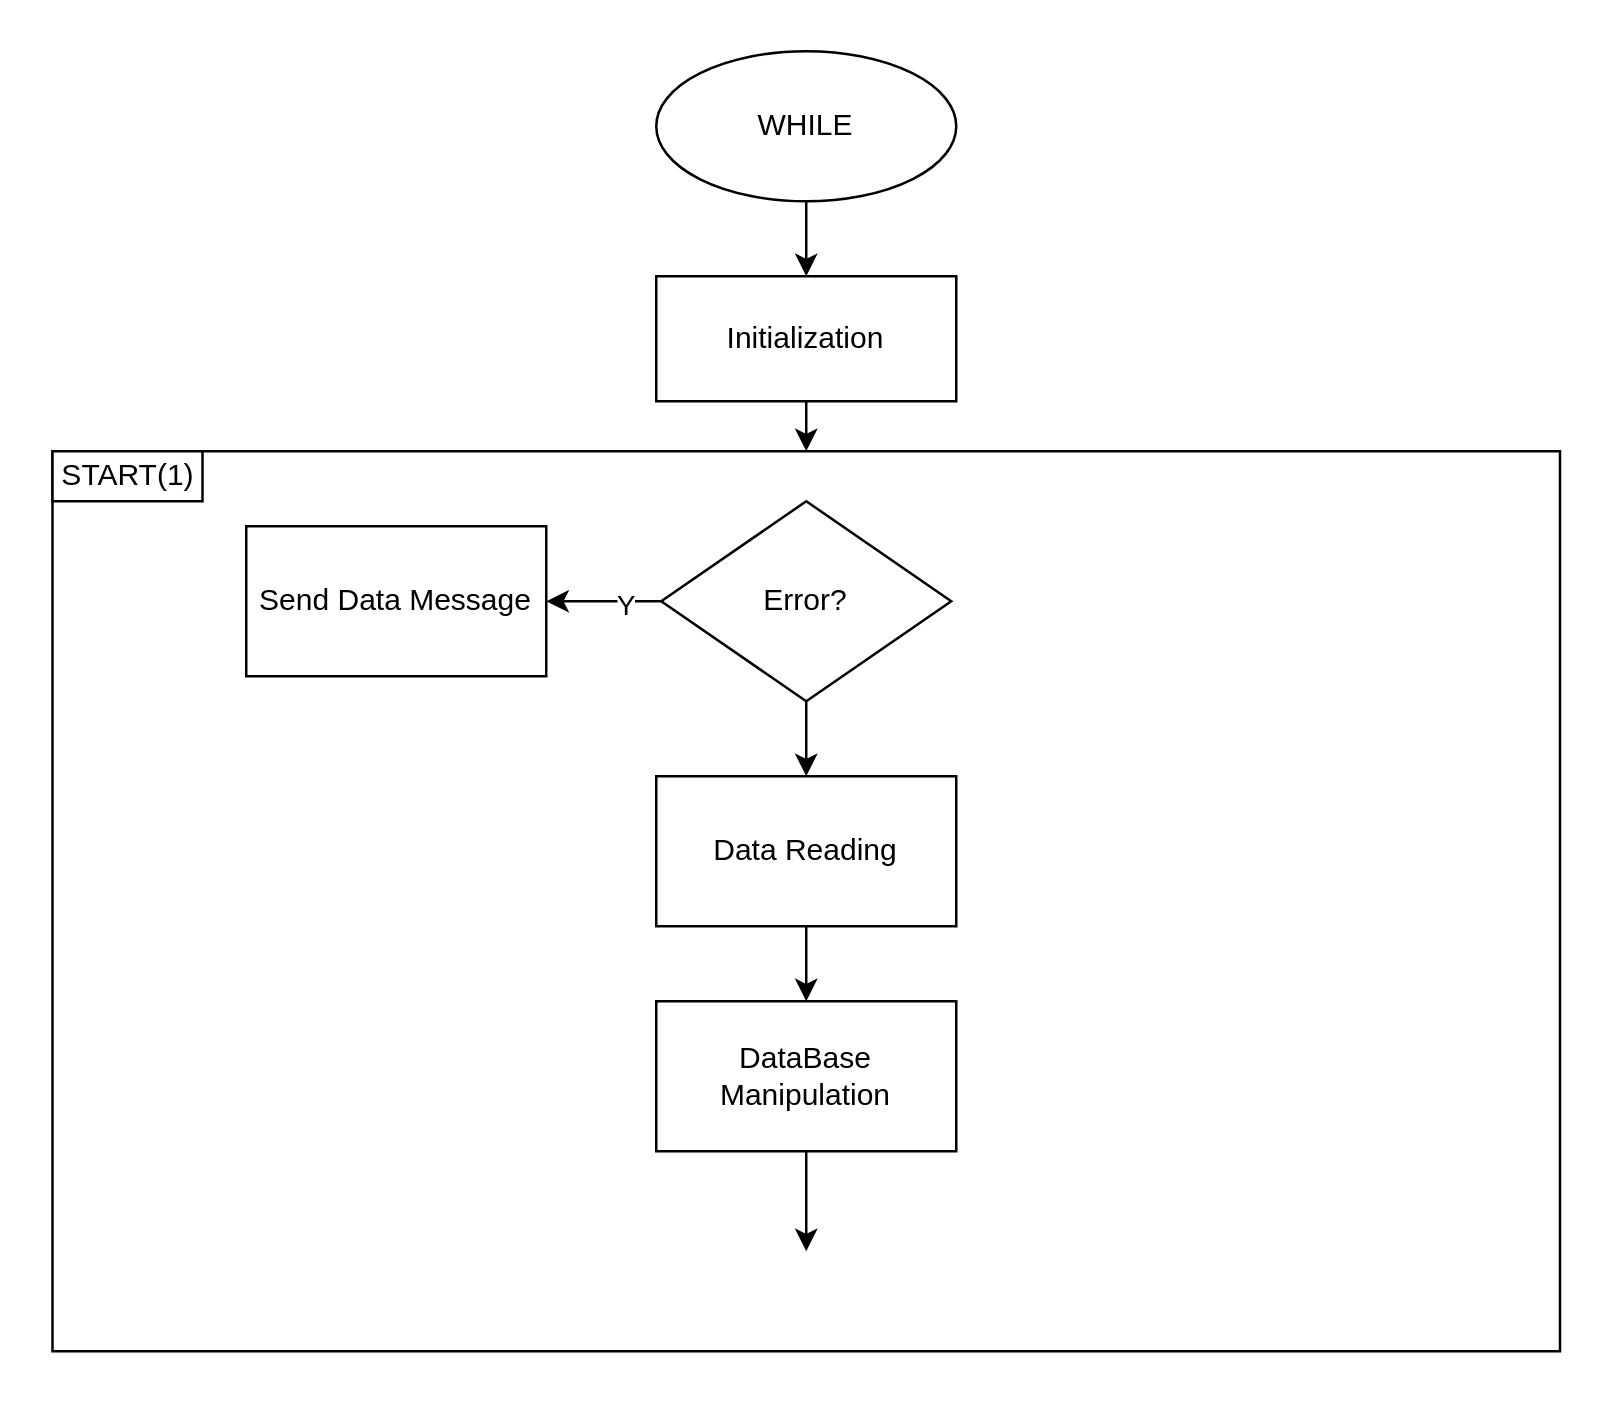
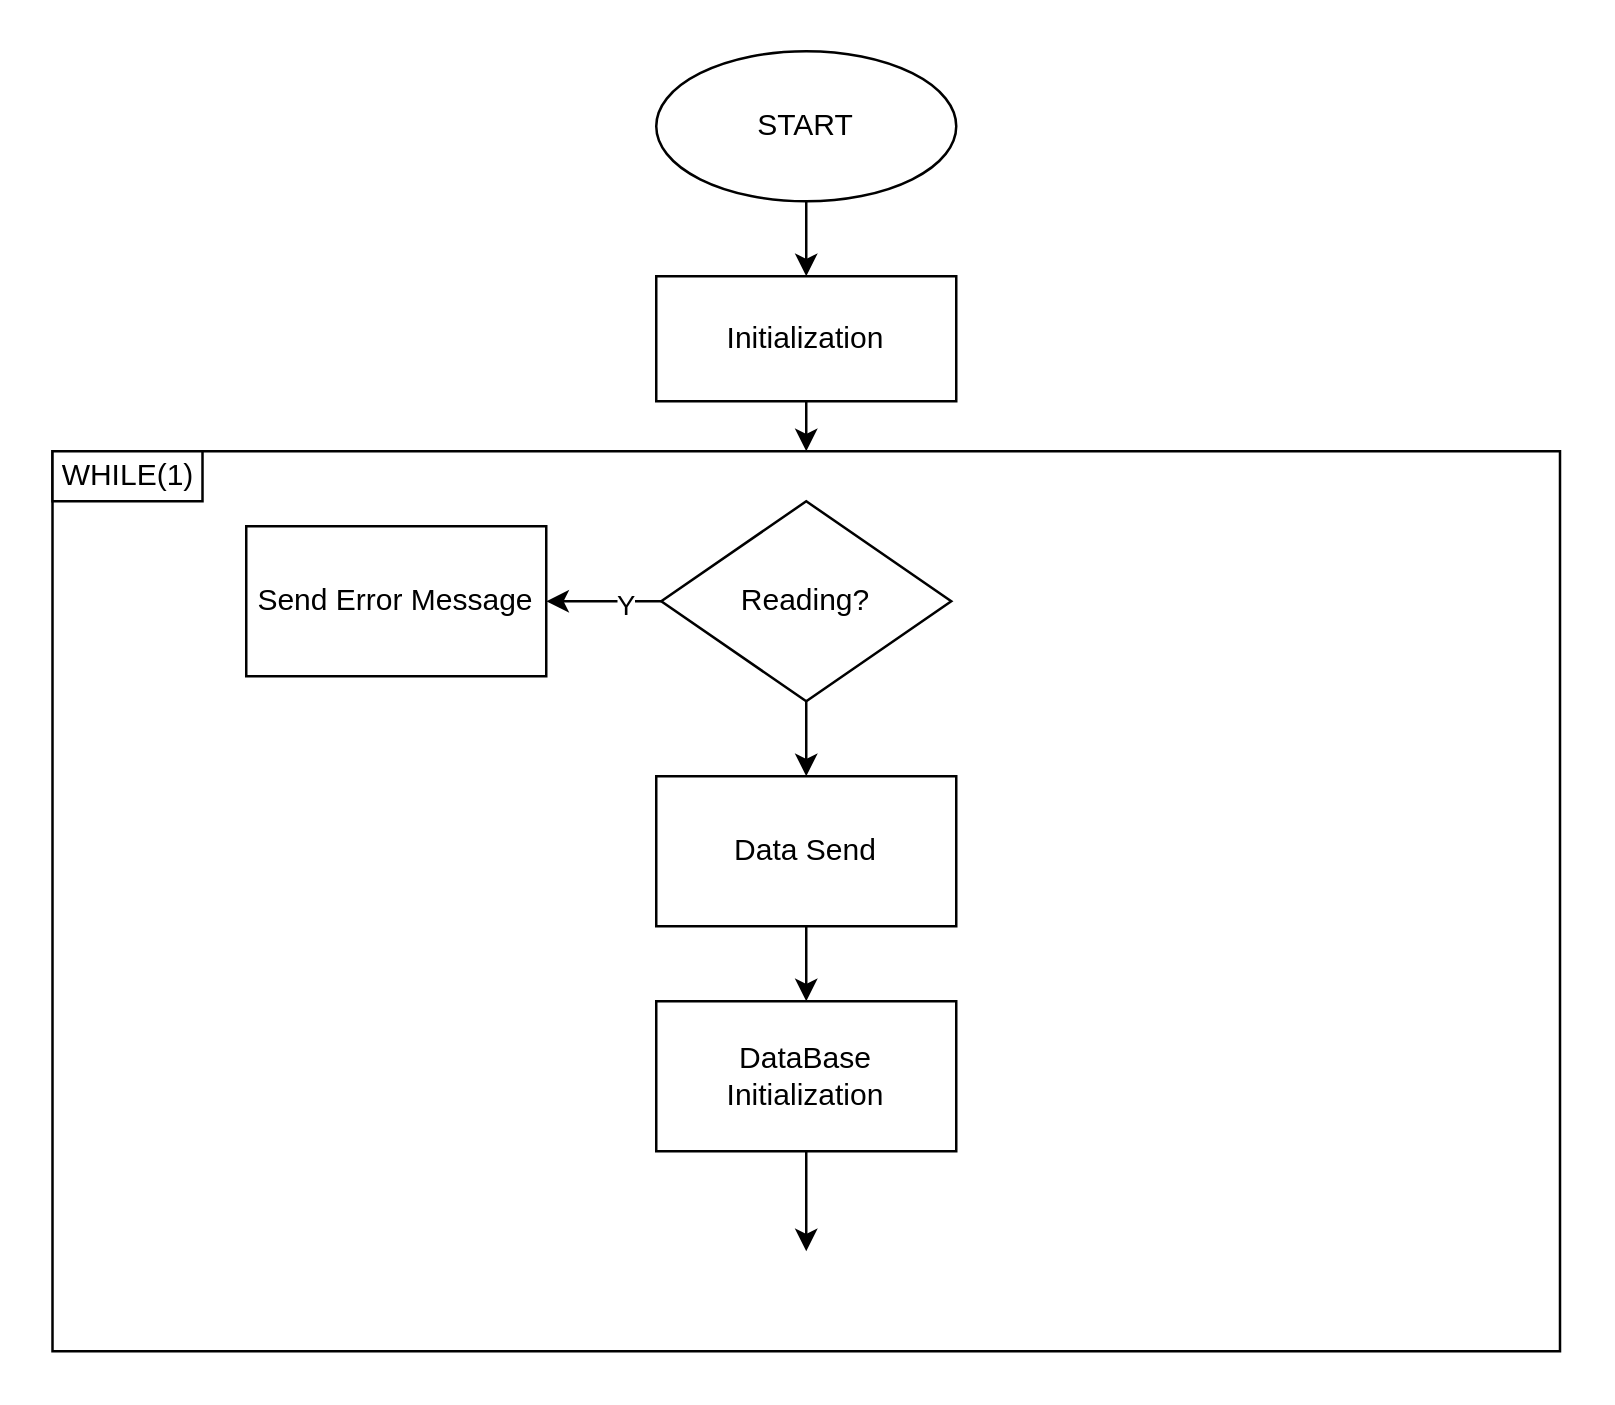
(806, 126) -> (806, 126)
(129, 476) -> (129, 476)
(396, 601) -> (396, 601)
(806, 601) -> (806, 601)
(806, 851) -> (806, 851)
(806, 1076) -> (806, 1076)
